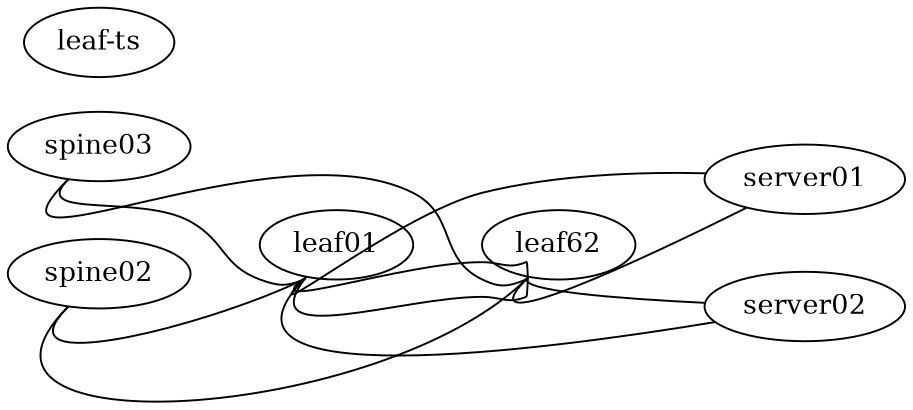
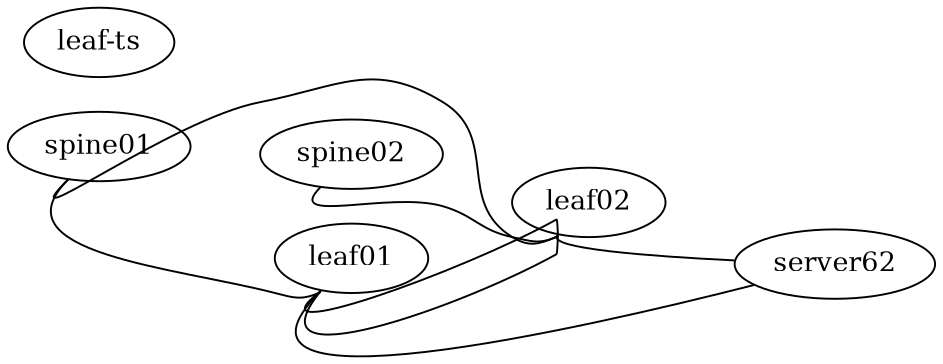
(99, 147) -> (99, 147)
(805, 179) -> none
(559, 245) -> (589, 202)
(805, 307) -> (835, 264)
(167, 328) -> none
